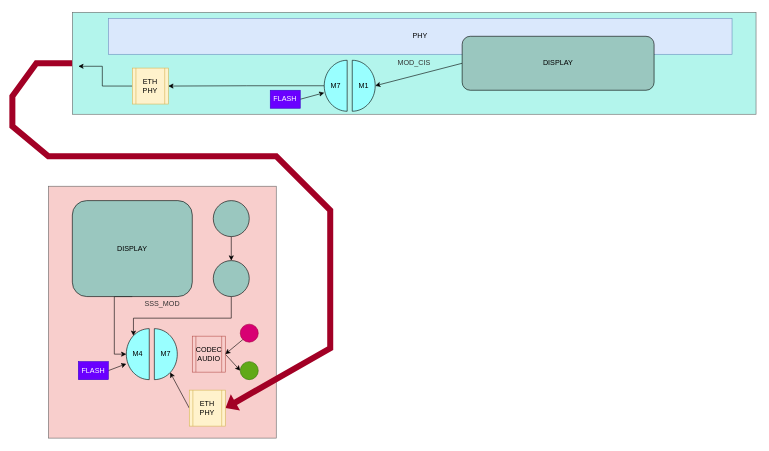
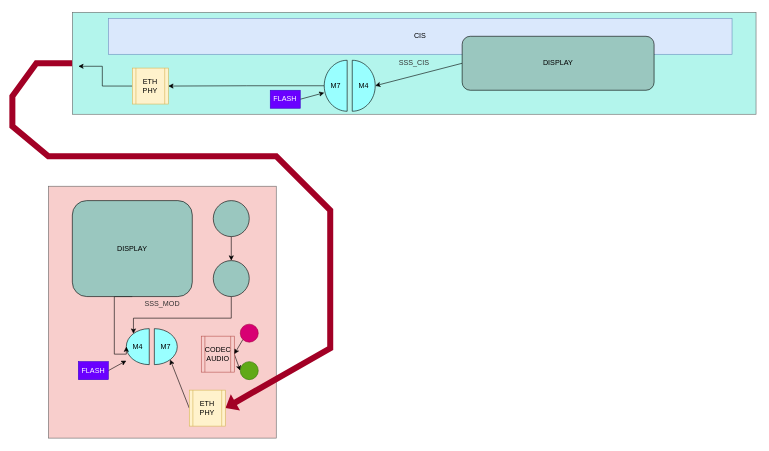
(420, 36) -> (420, 36)
(414, 63) -> (414, 63)
(350, 86) -> (350, 86)
(152, 354) -> (152, 347)
(209, 354) -> (218, 354)
